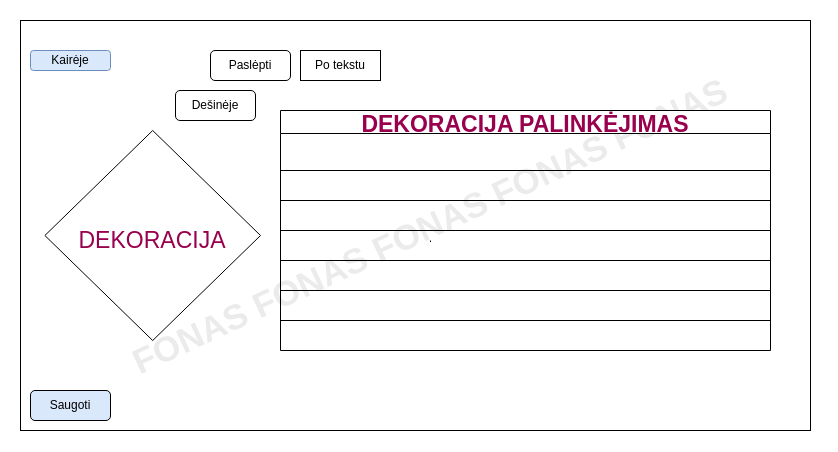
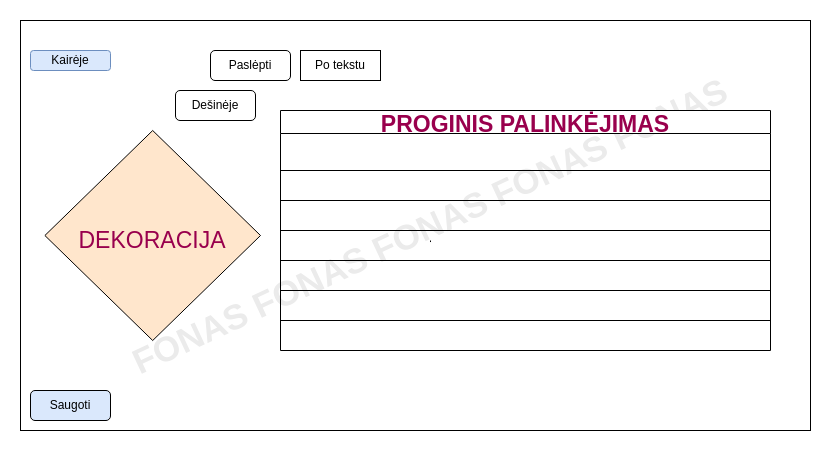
(525, 124) -> (525, 124)
(153, 236) -> (153, 236)
